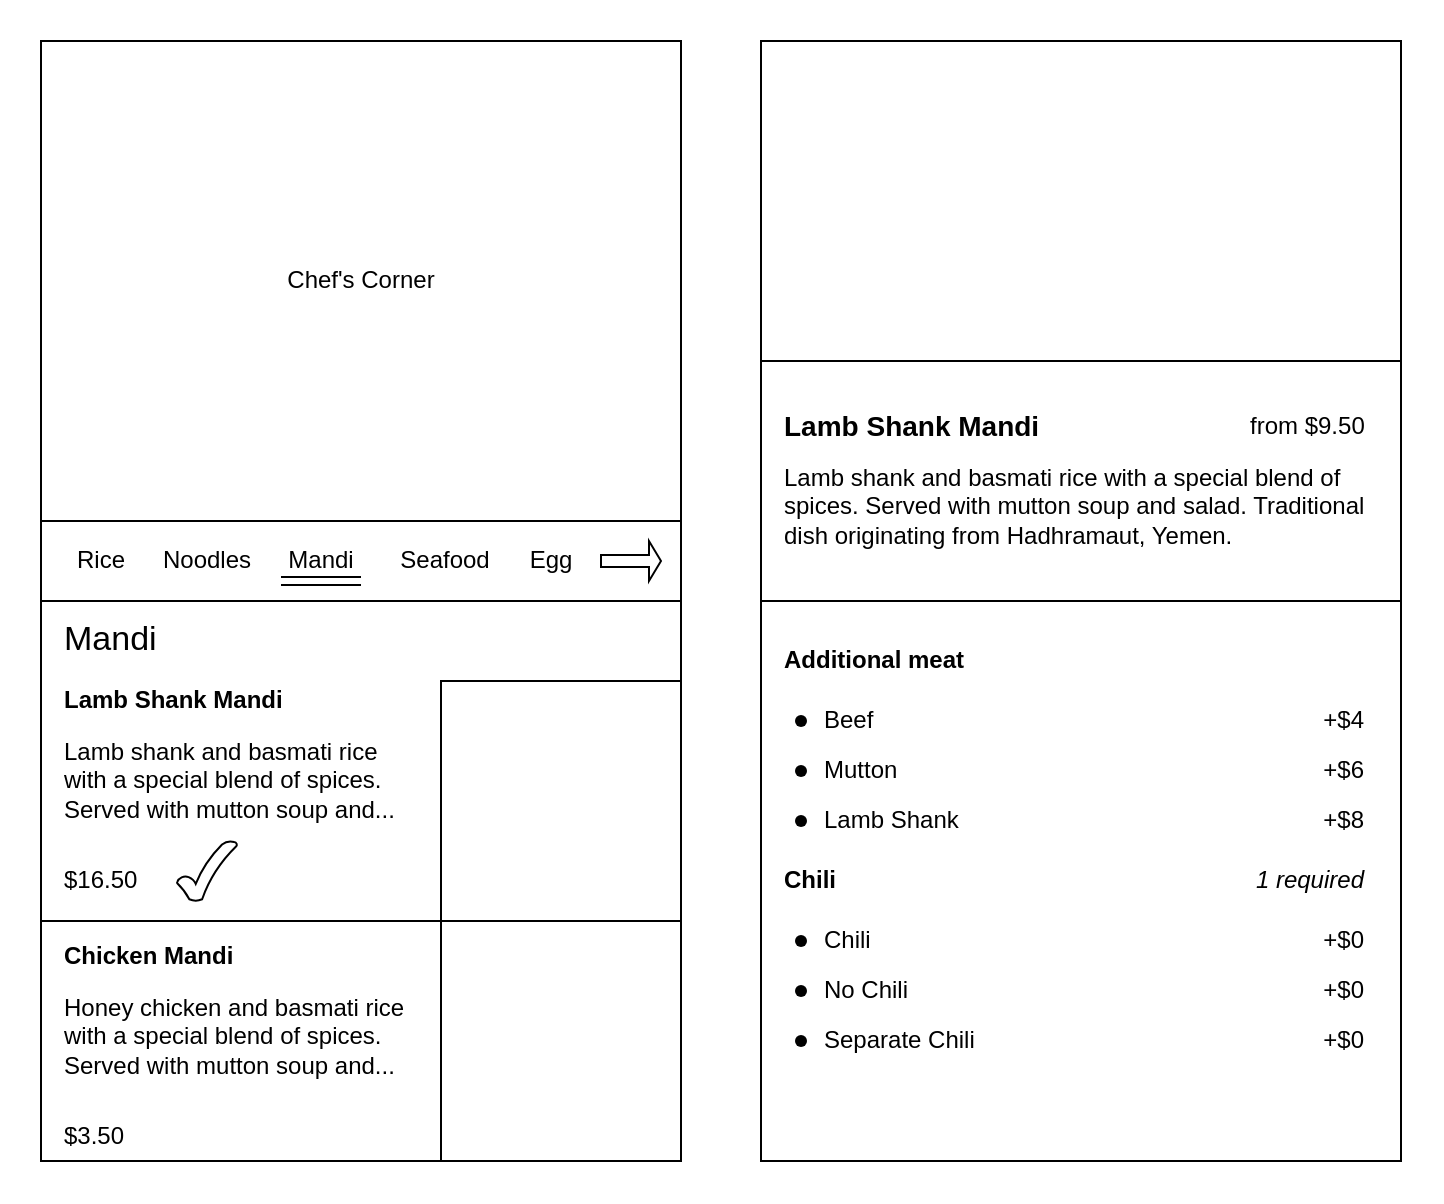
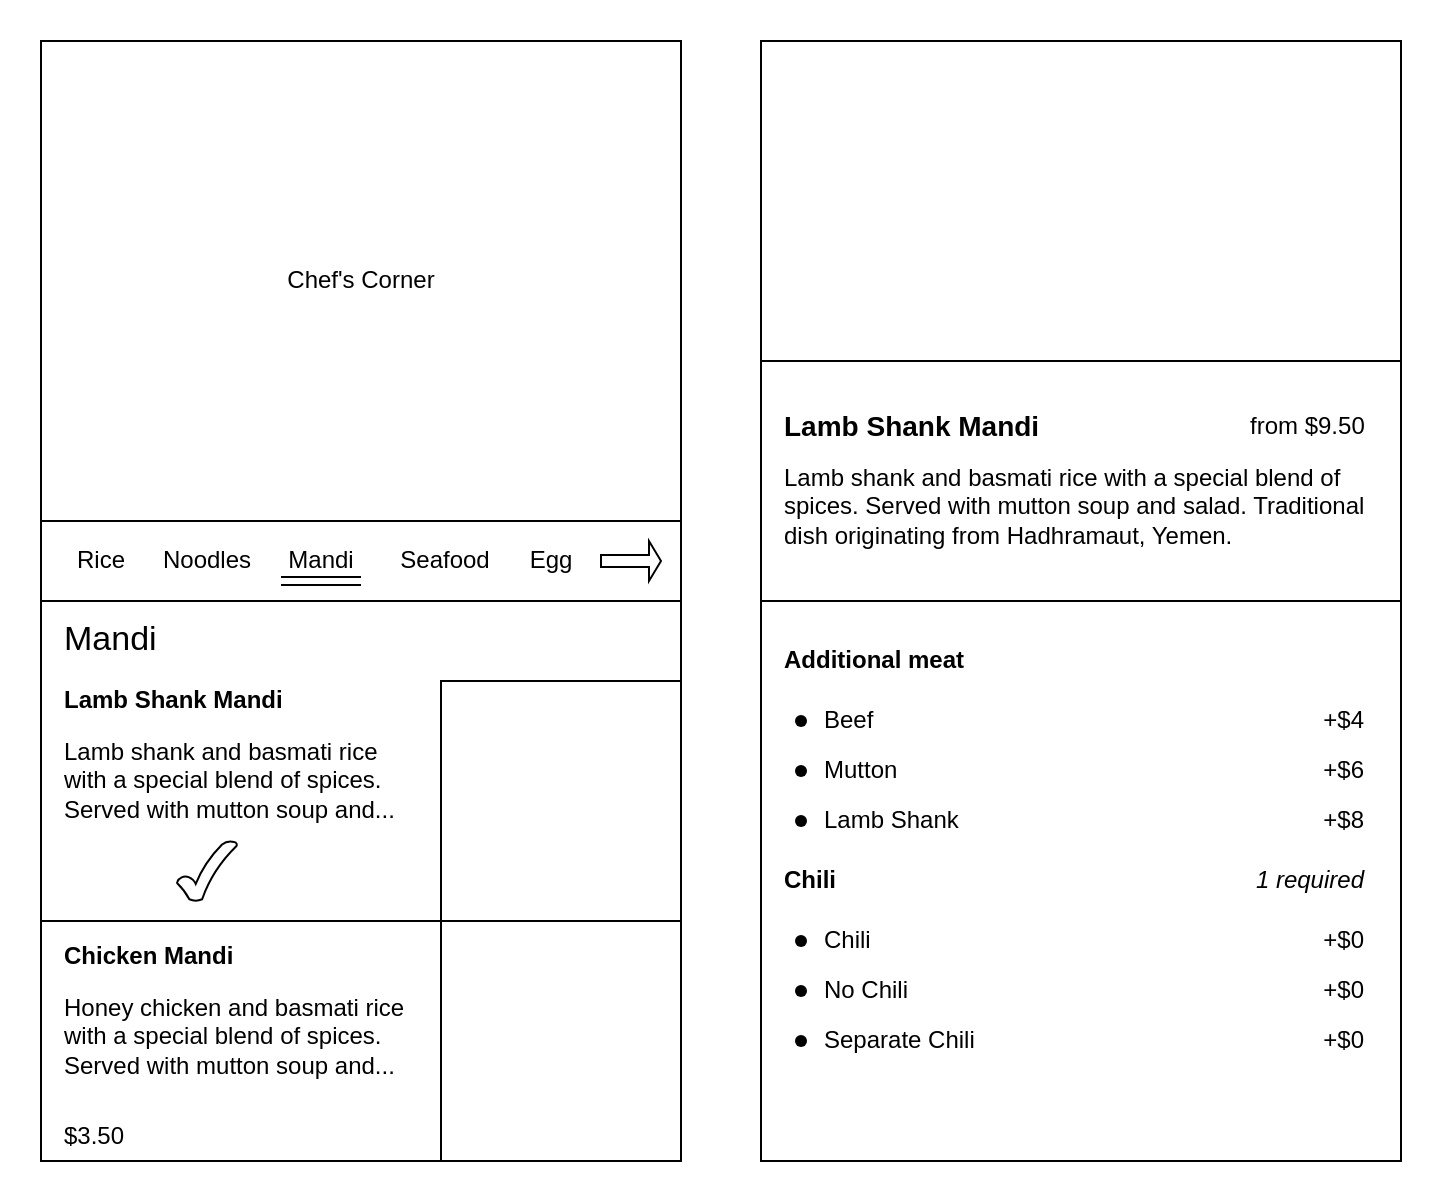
(111, 881) -> none
